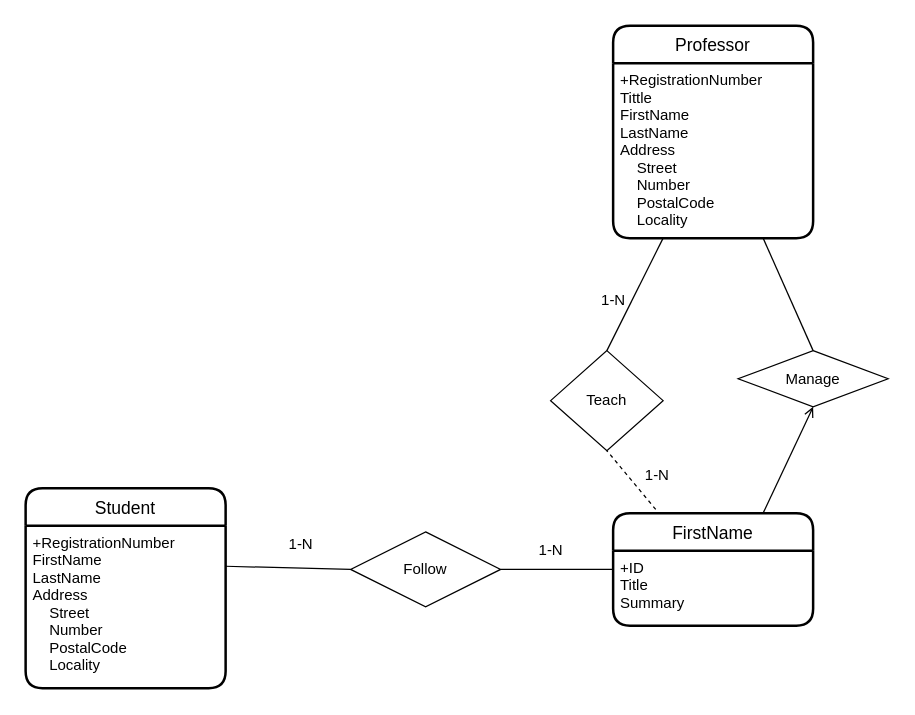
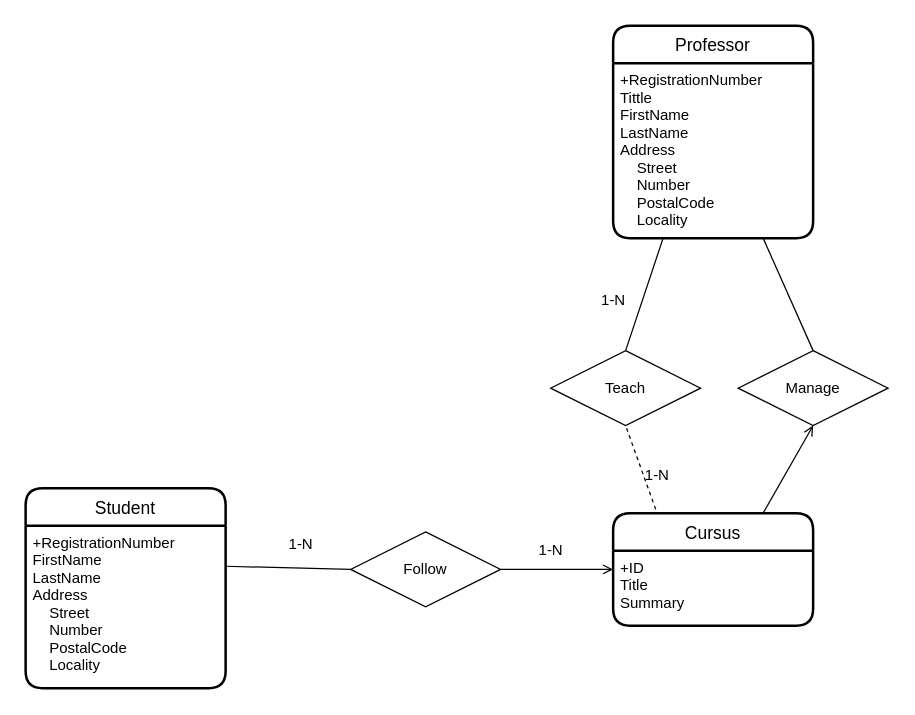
(813, 379) -> (813, 388)
(607, 401) -> (626, 388)
(713, 533) -> (713, 533)
(607, 569) -> (607, 569)
